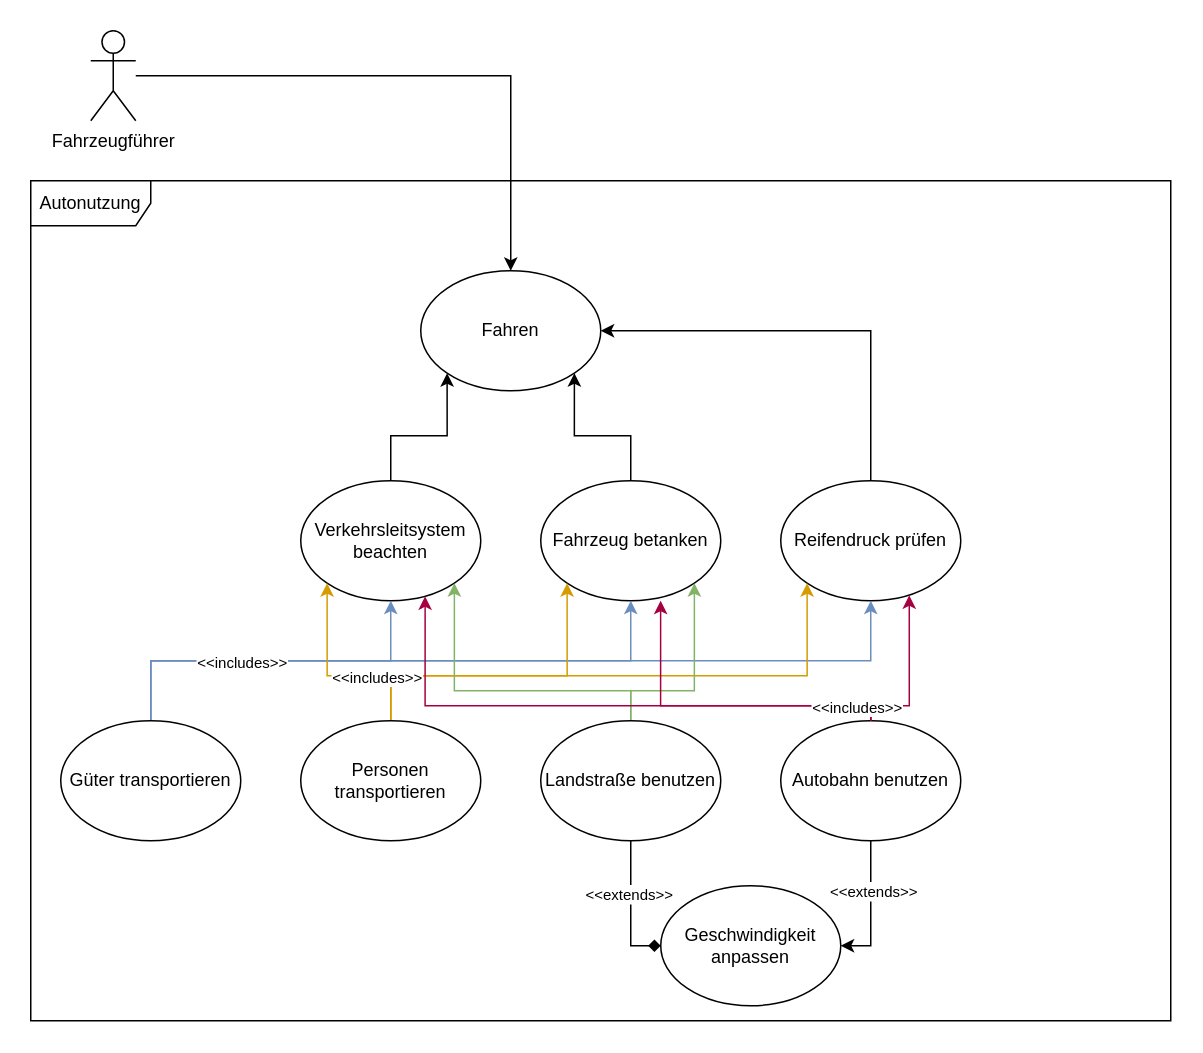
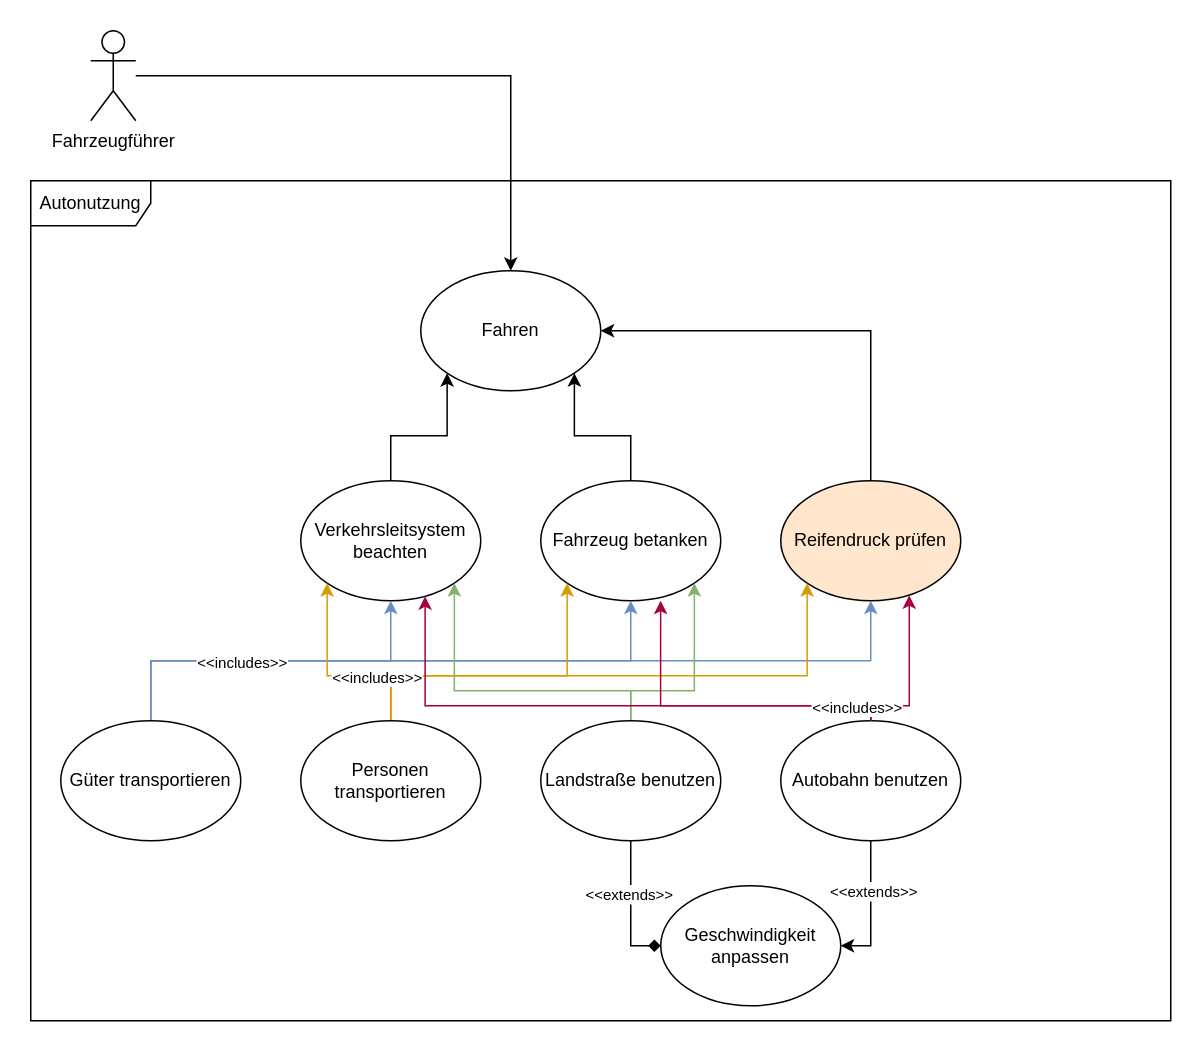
(871, 541) -> (871, 541)
